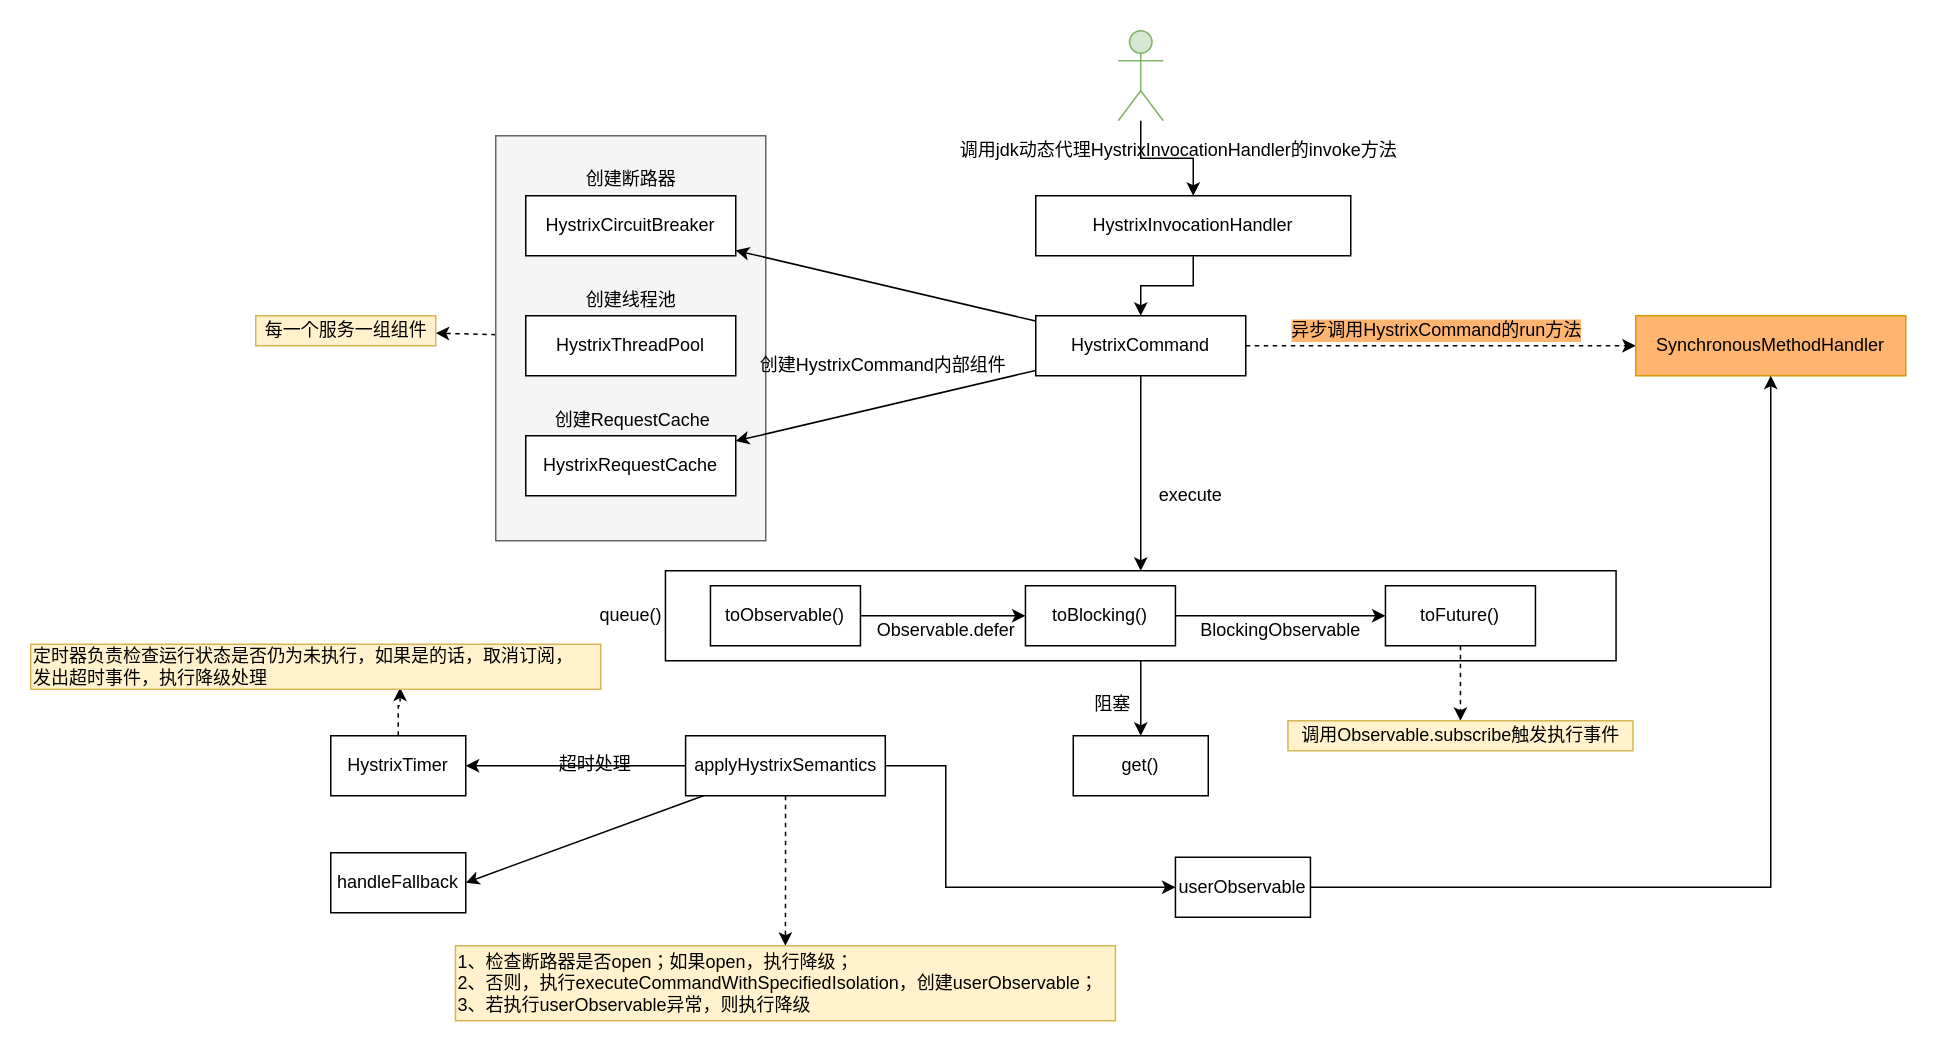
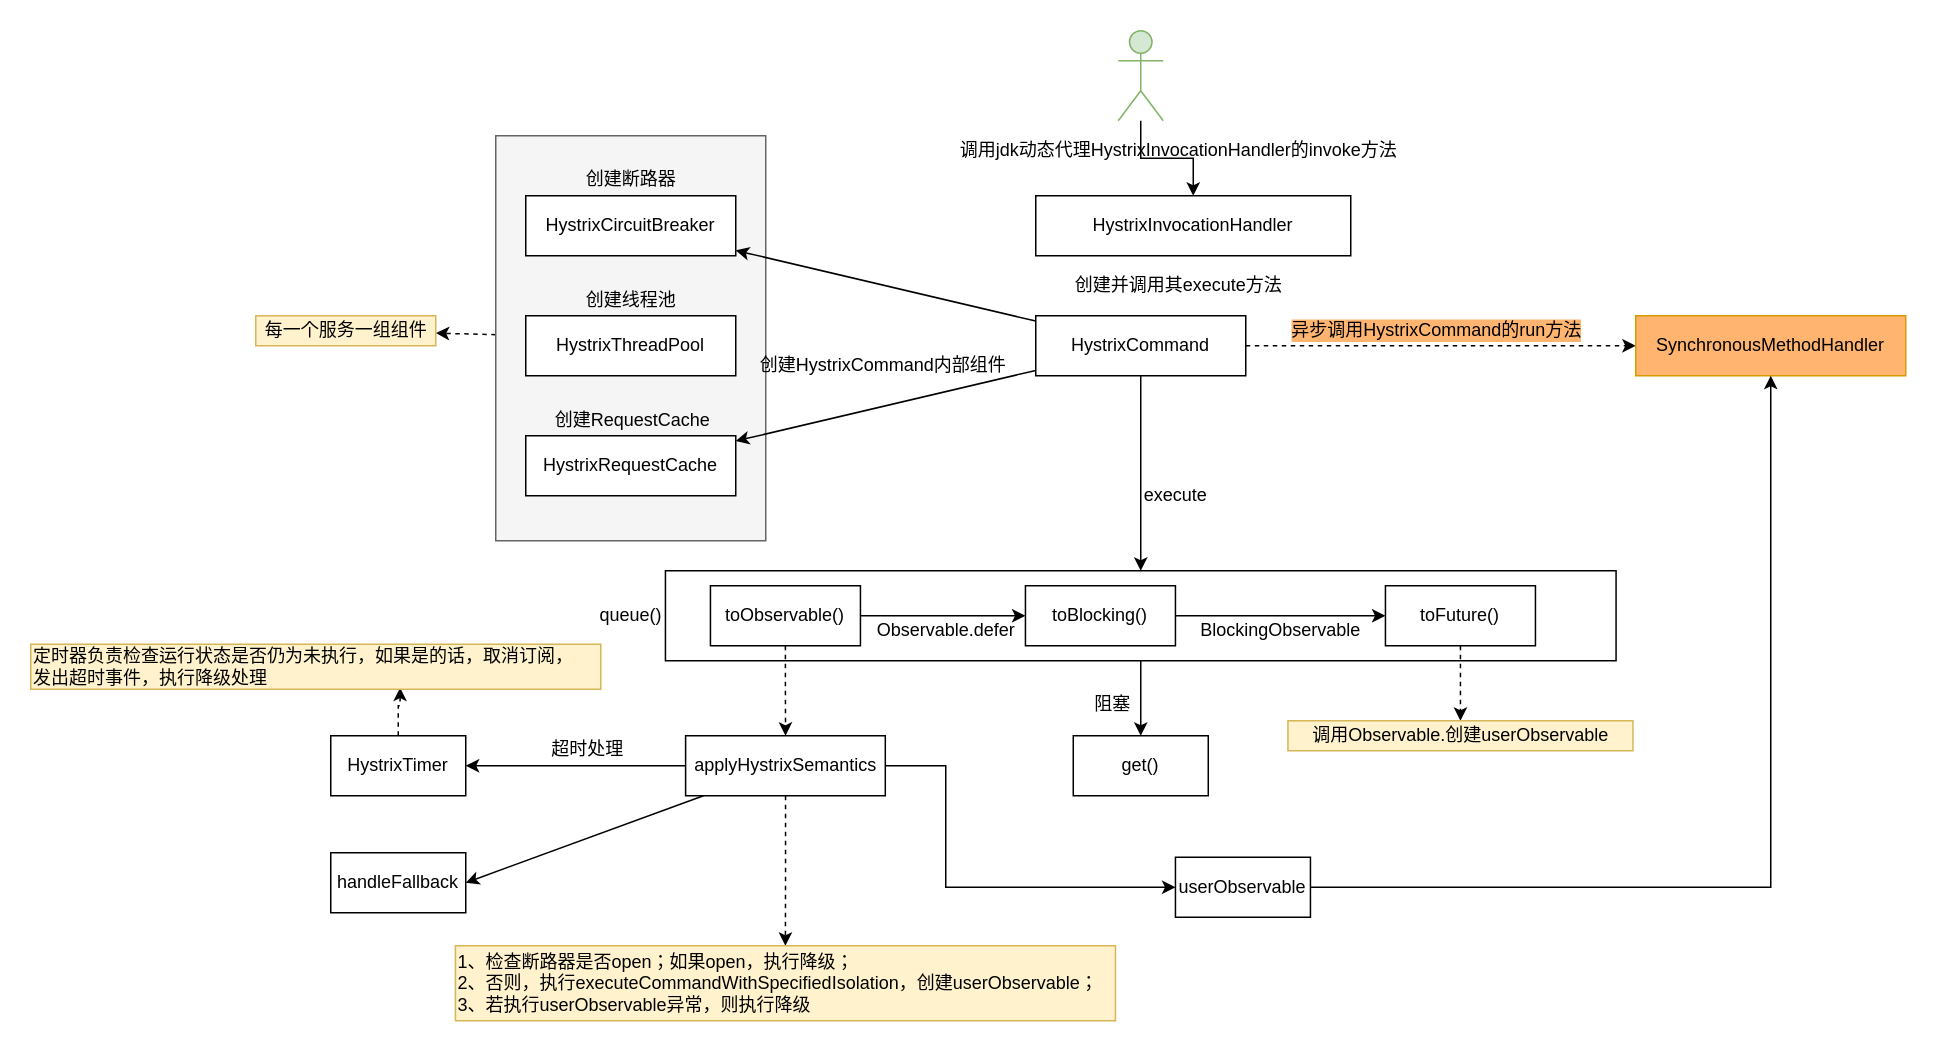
(1172, 286) -> none
none -> (1178, 286)
(1190, 496) -> (1175, 496)
none -> (785, 686)
(1461, 736) -> (1461, 736)
(595, 764) -> (587, 749)
